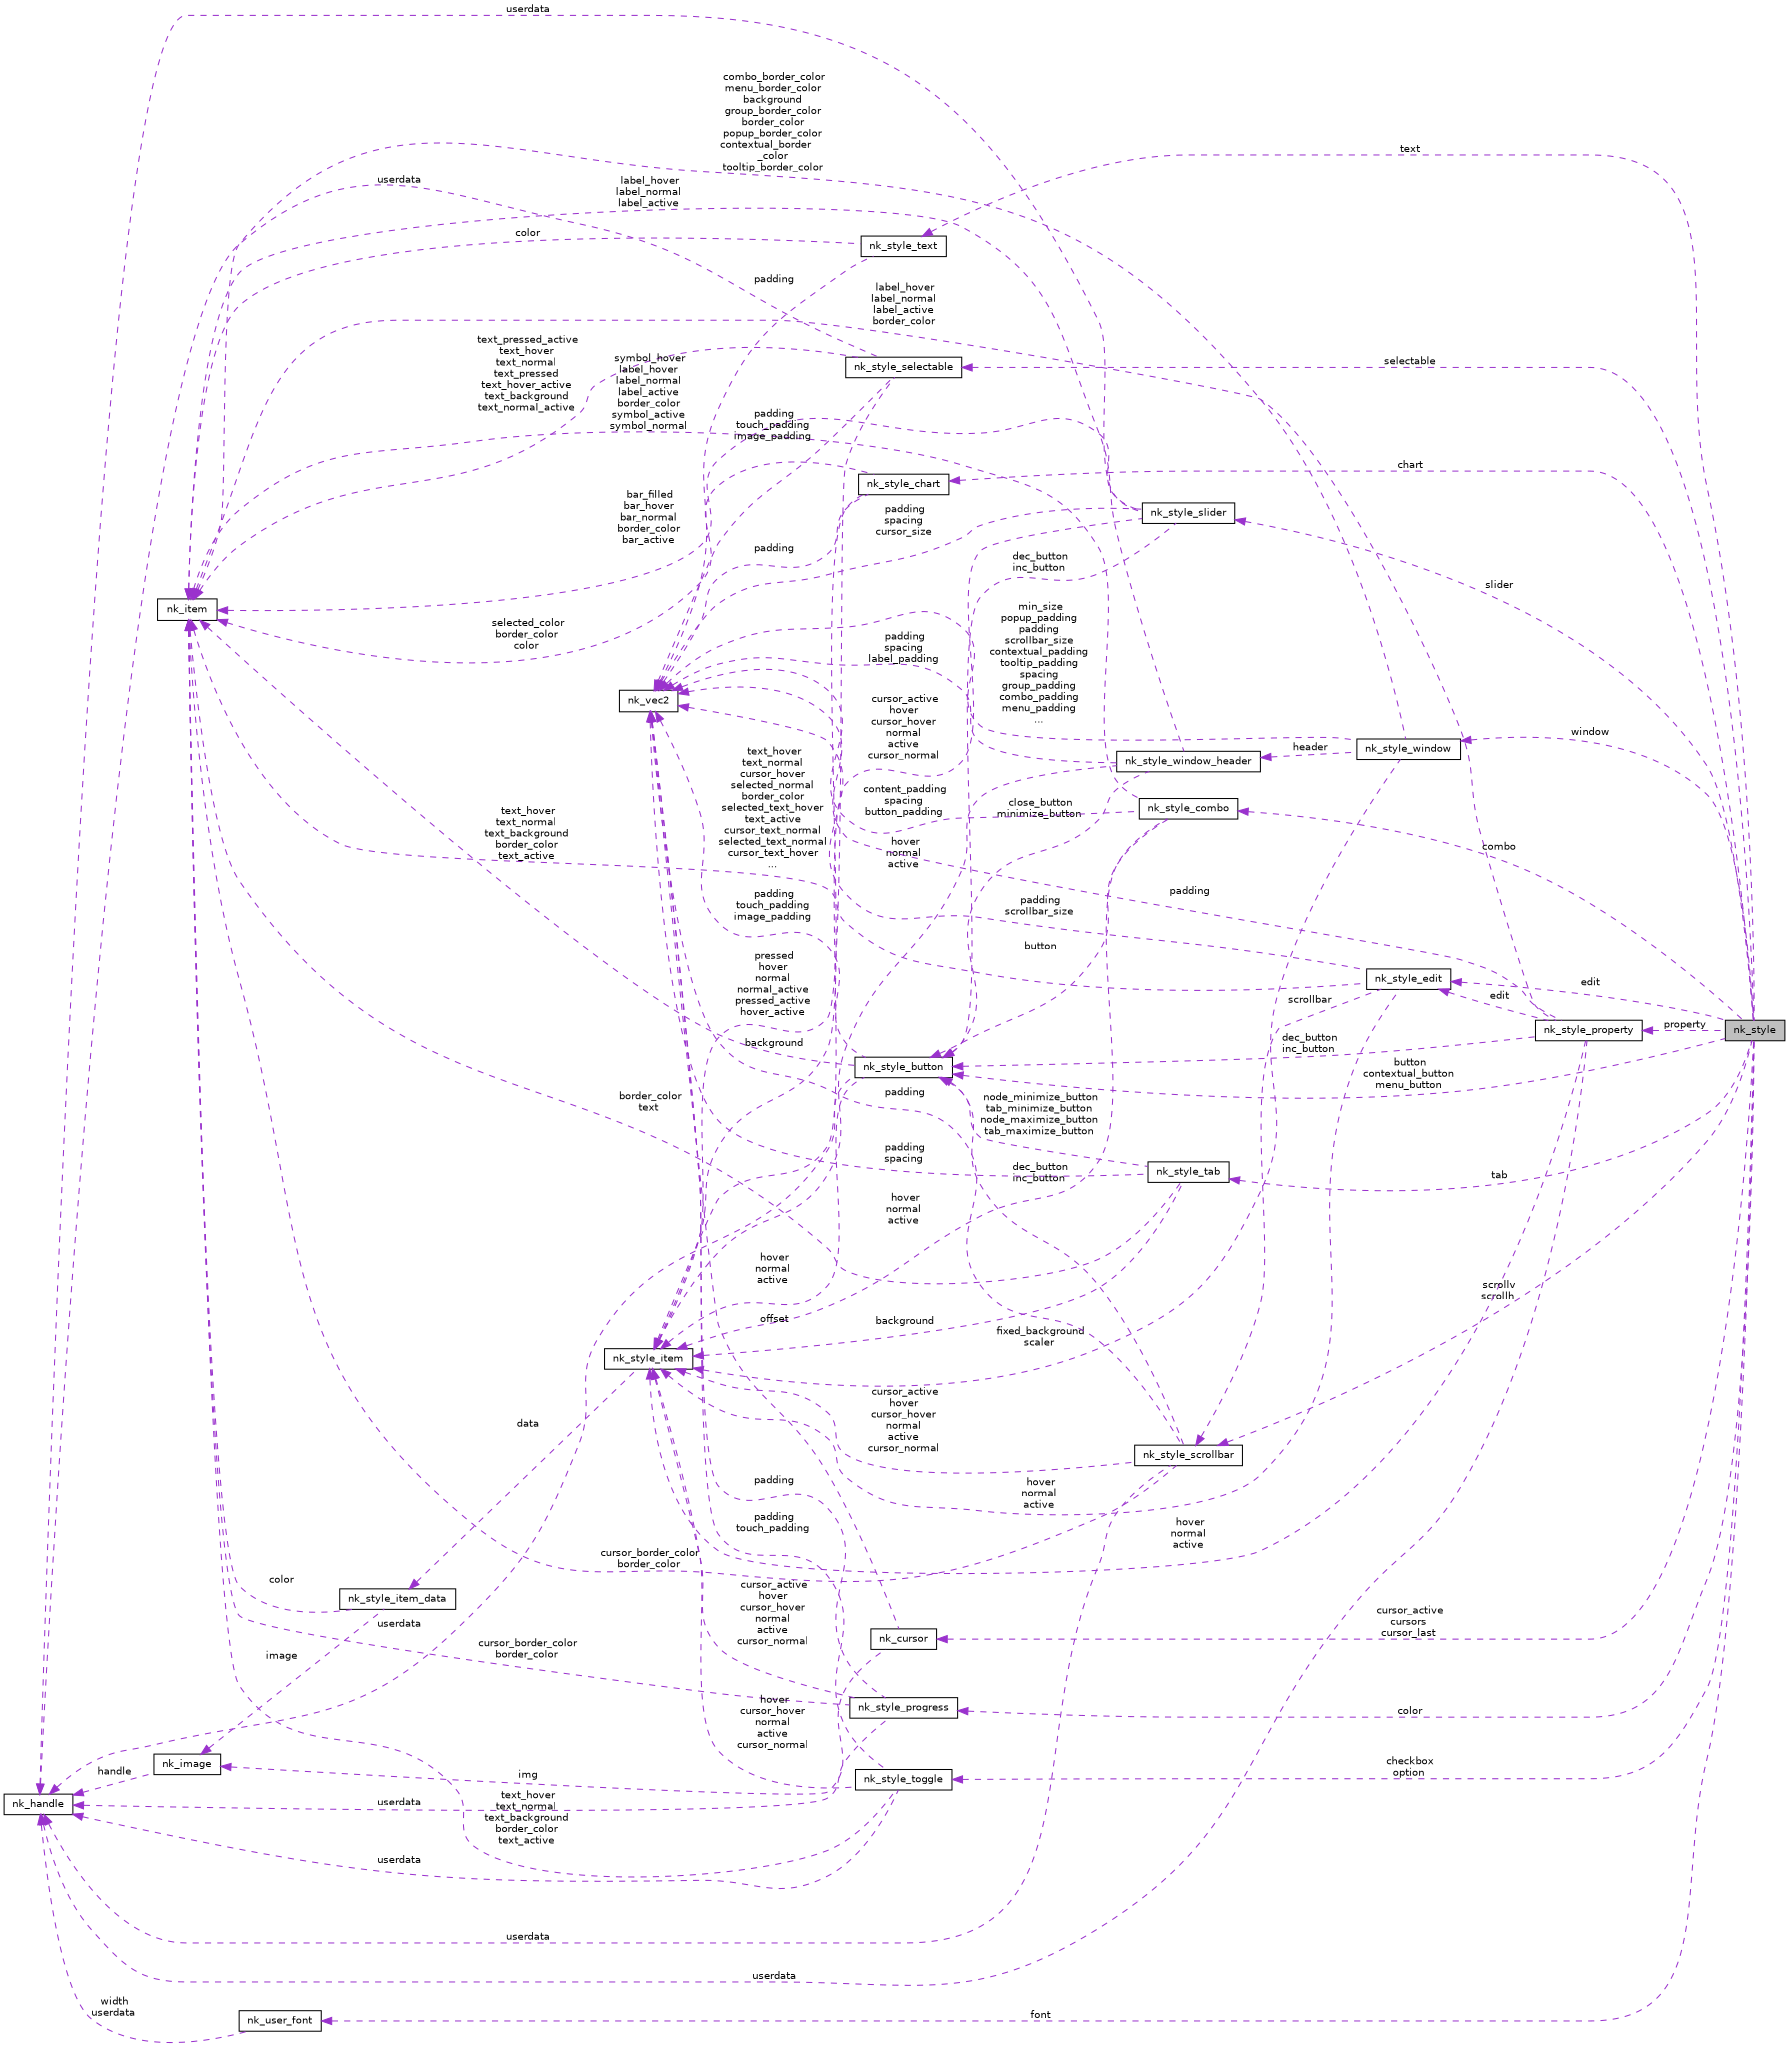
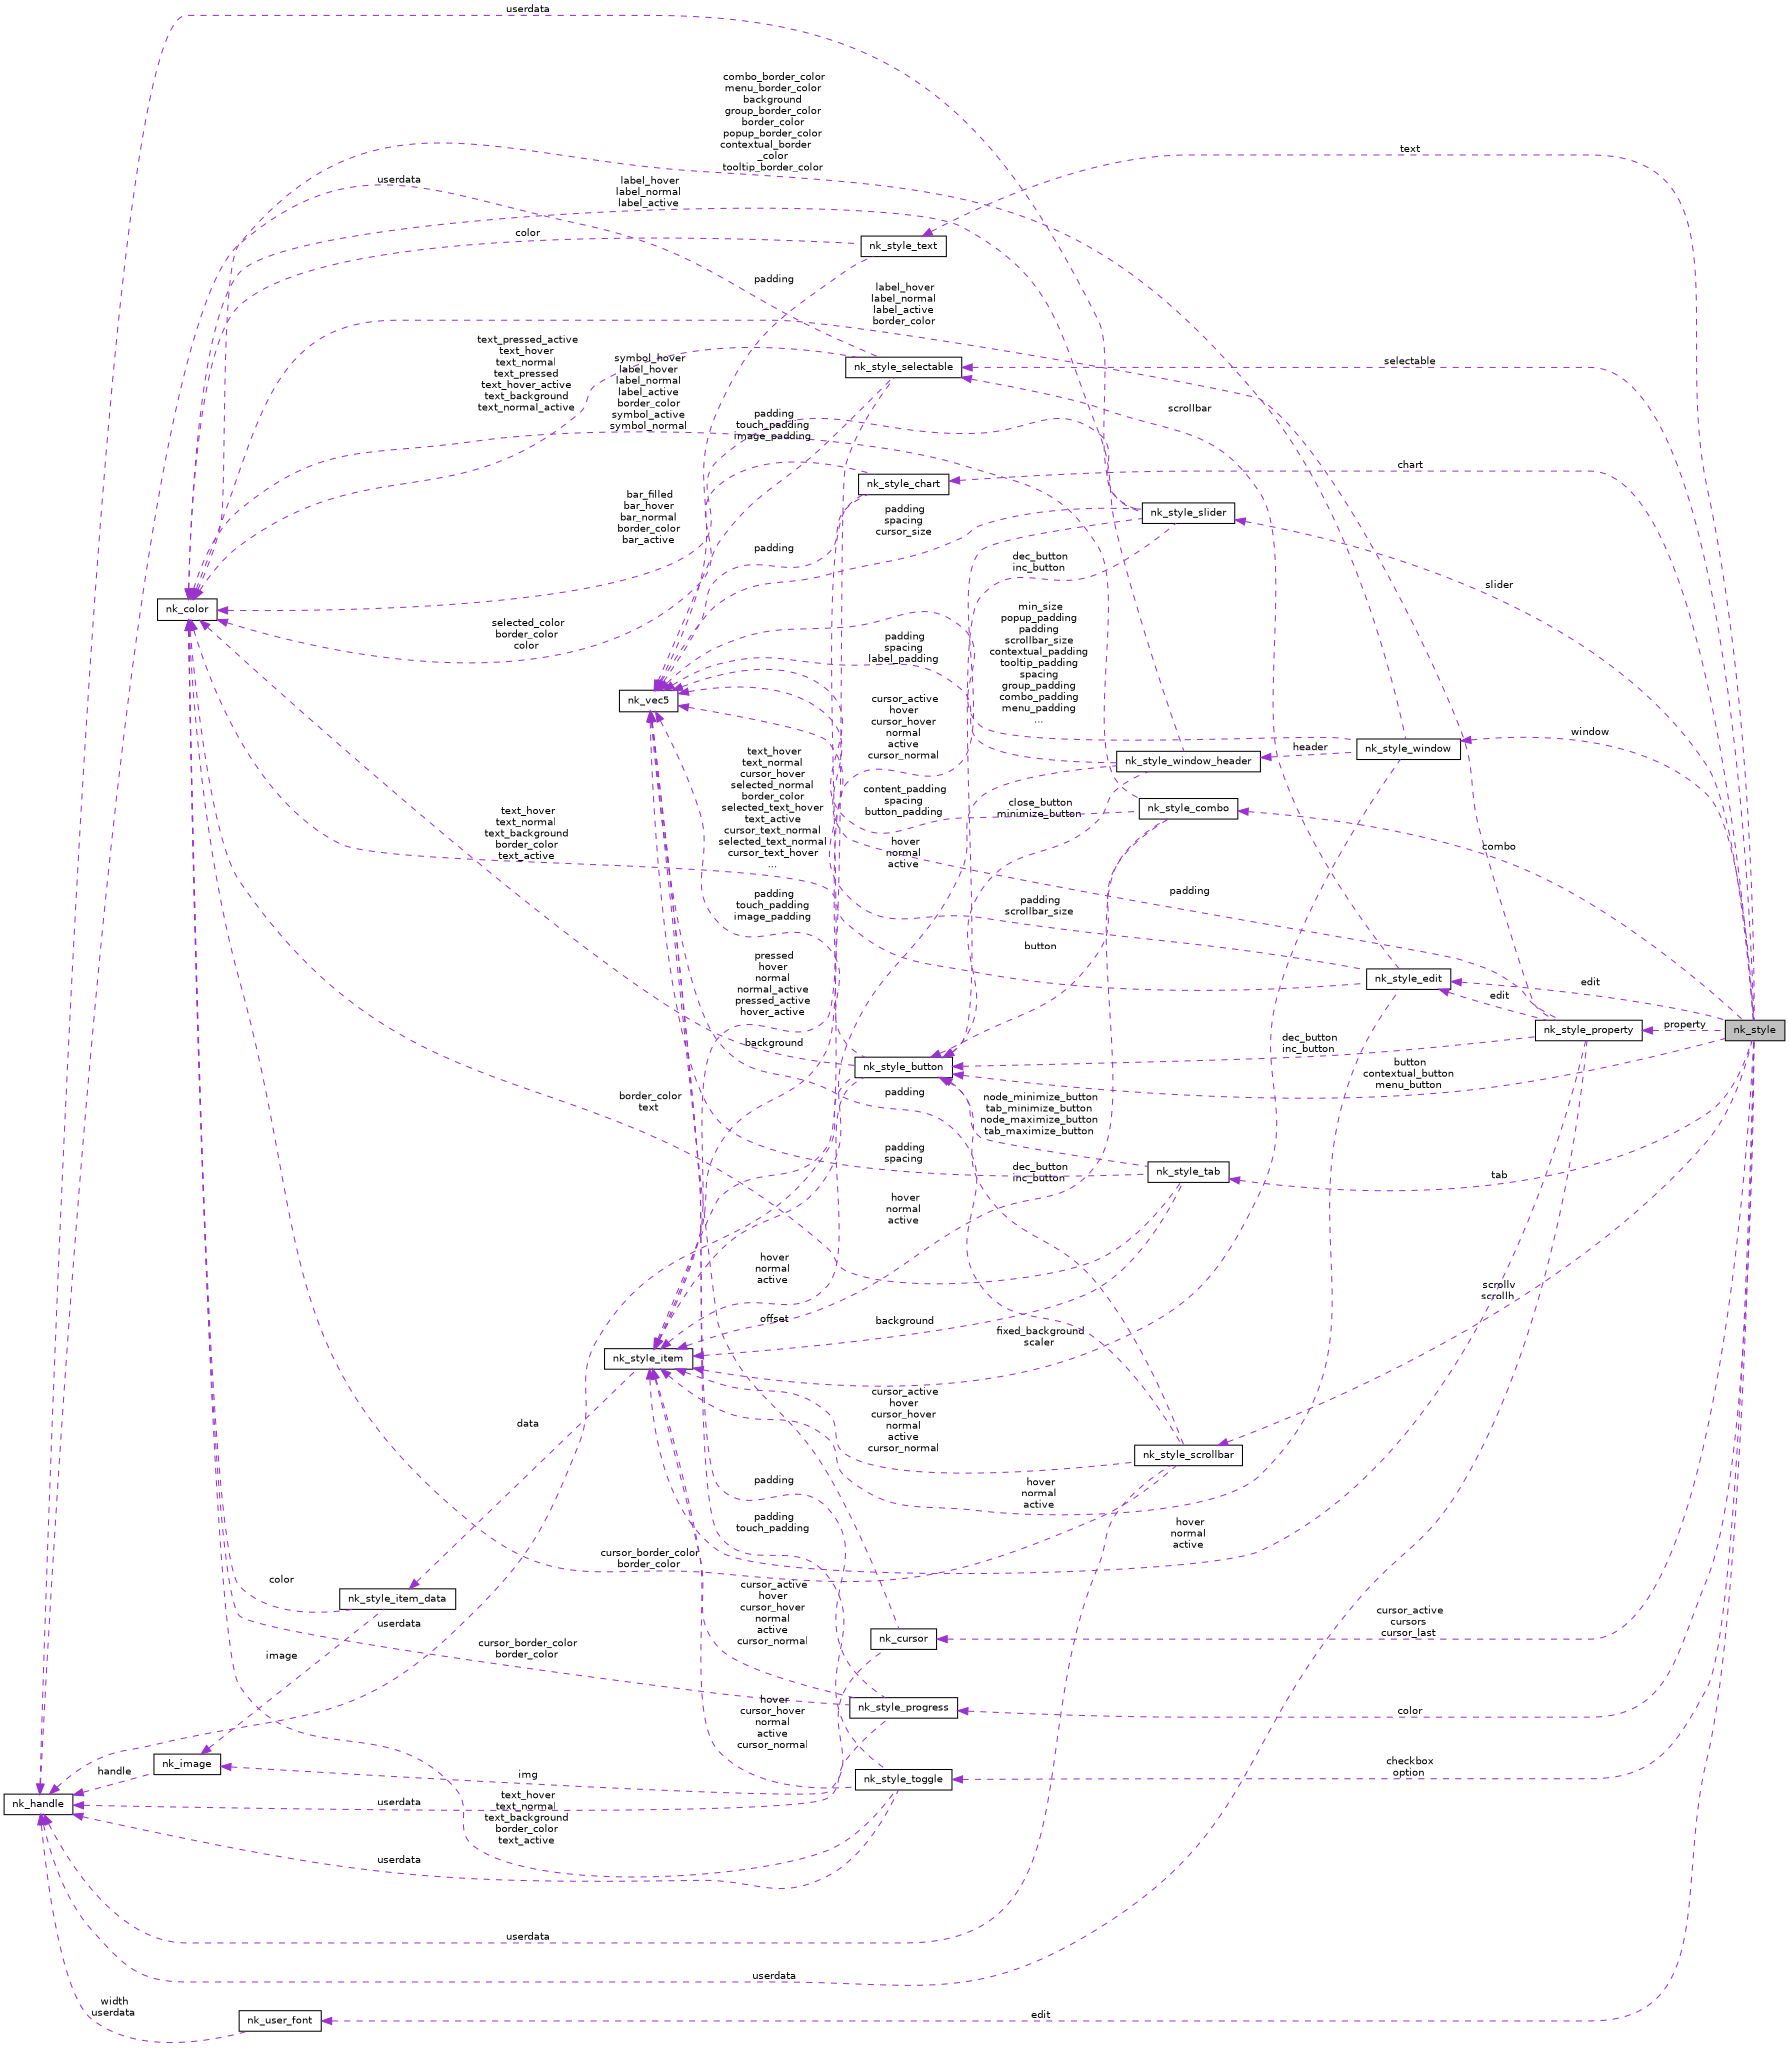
(187, 610) -> (187, 610)
(649, 701) -> (649, 701)
(1262, 1169) -> (1276, 588)
(1039, 2015) -> (1039, 2015)
